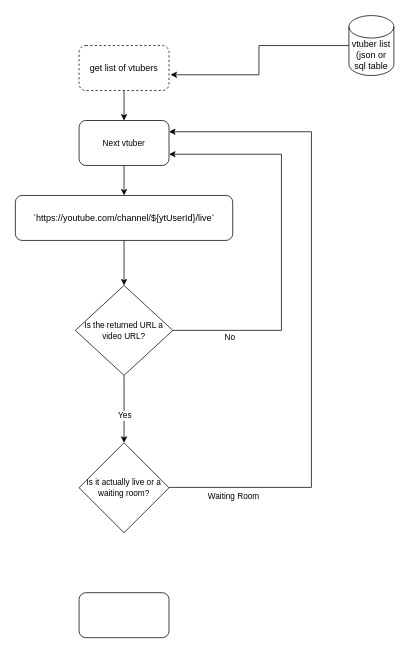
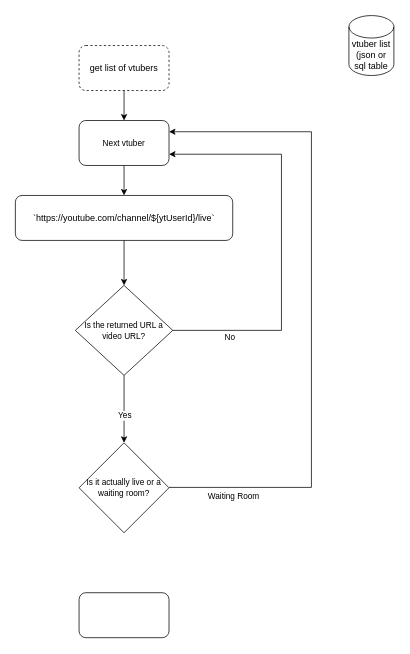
(303, 45) -> none
